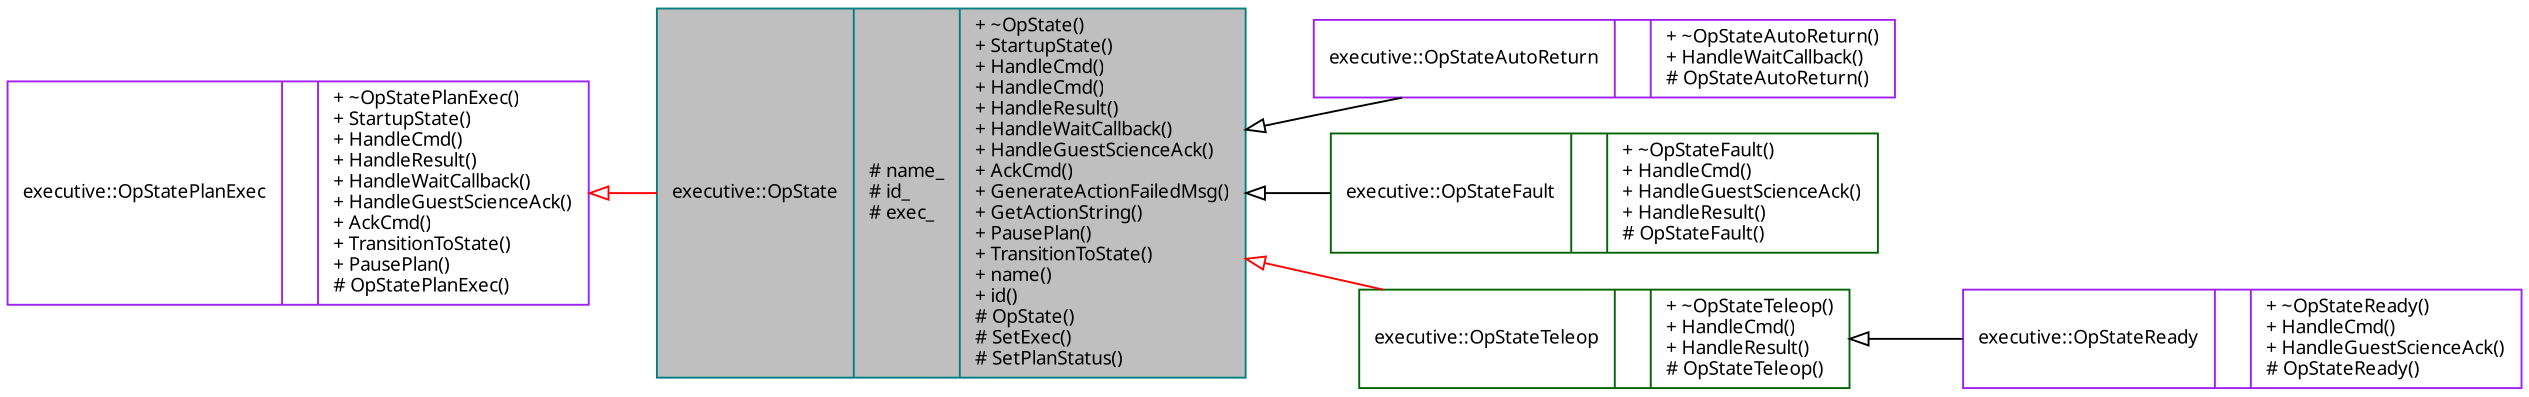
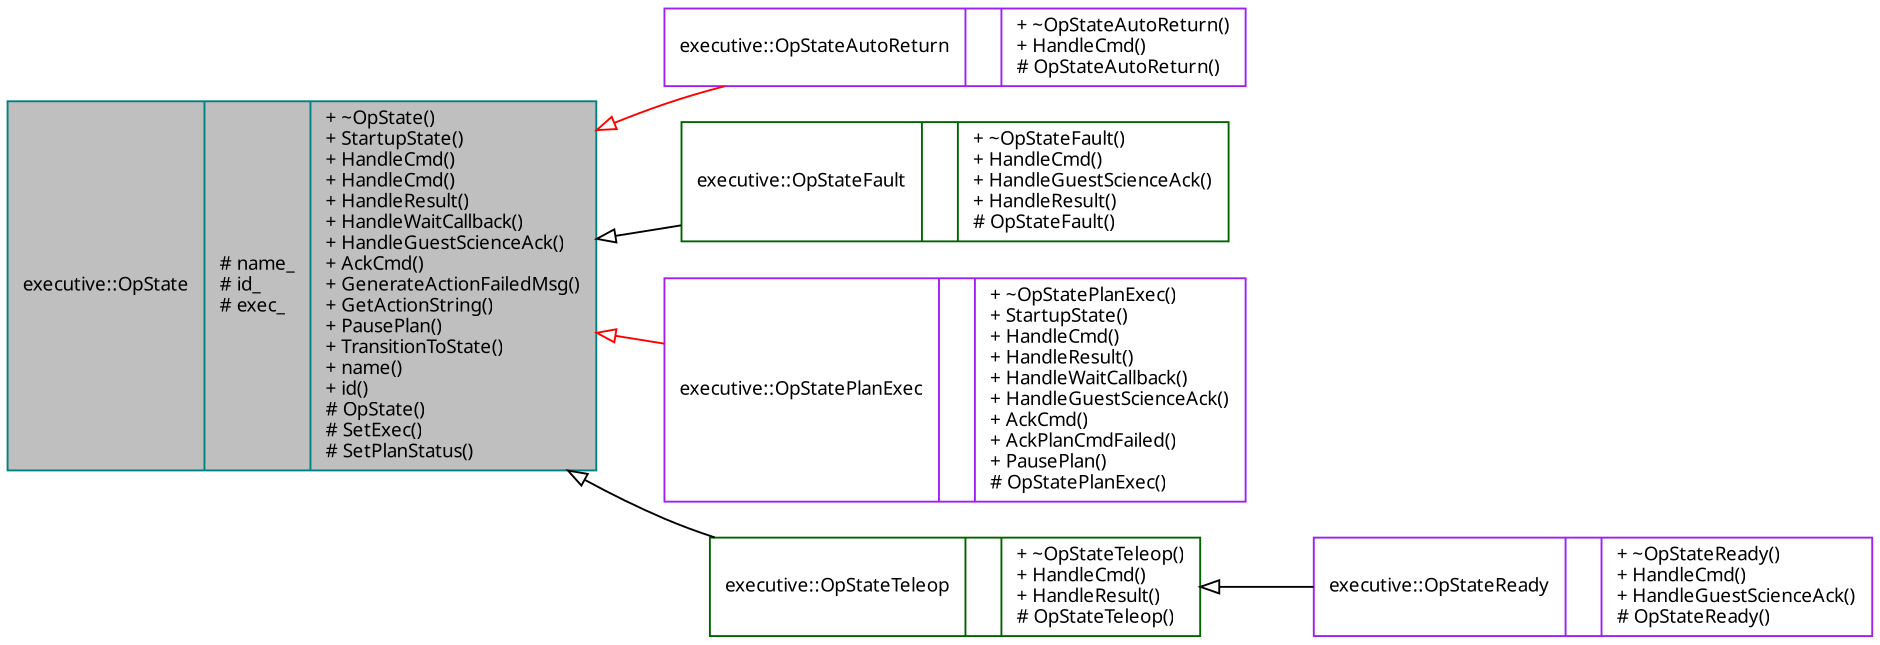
(1765, 58) -> (1082, 46)
(1333, 111) -> (669, 103)
(633, 193) -> (640, 340)
(422, 244) -> (1084, 441)
(1324, 276) -> (649, 512)
